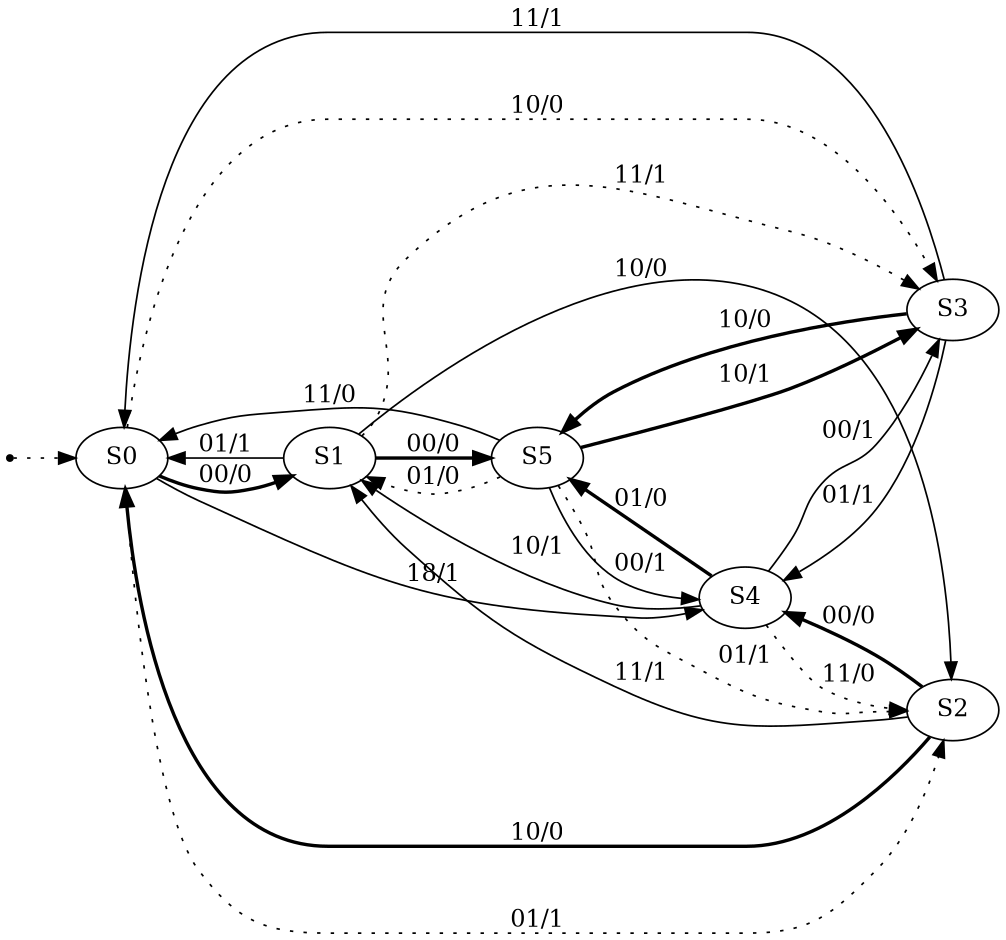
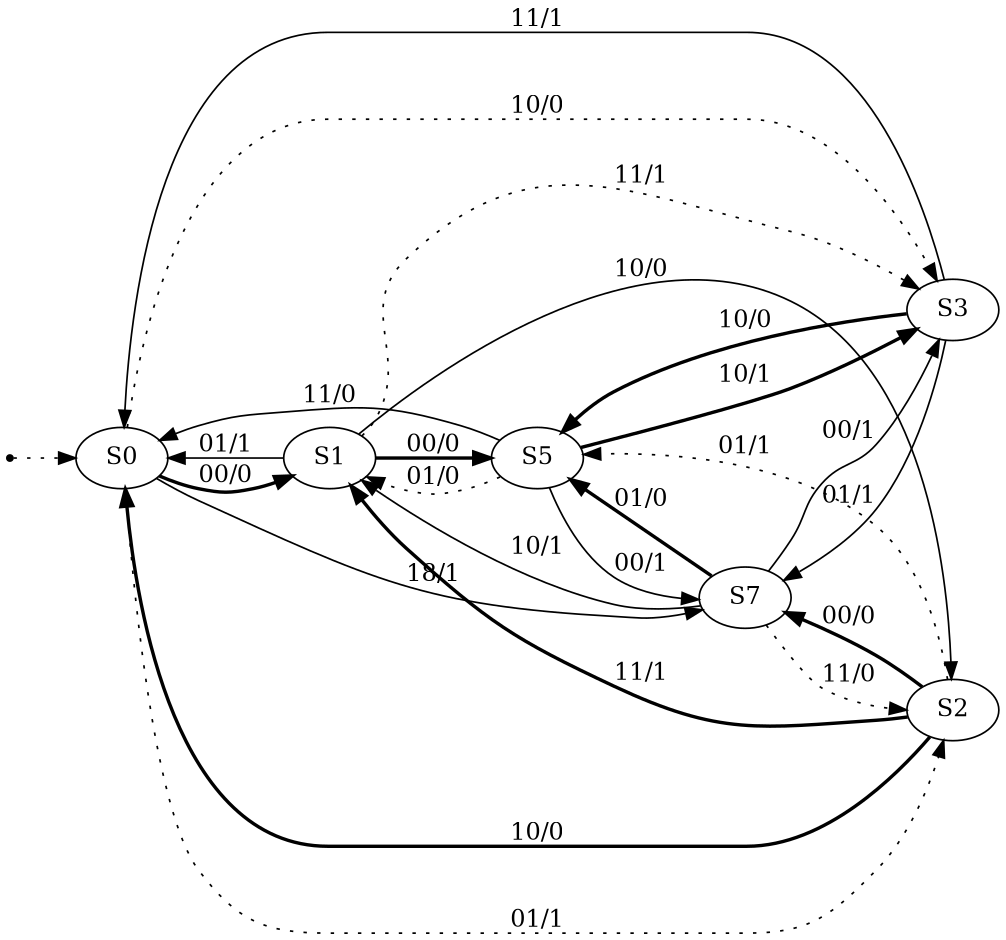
(745, 598) -> (745, 598)
(681, 659) -> (826, 495)
(607, 683) -> (607, 683)
